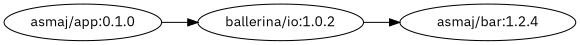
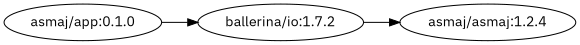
(281, 22) -> (281, 22)
(488, 22) -> (488, 22)
